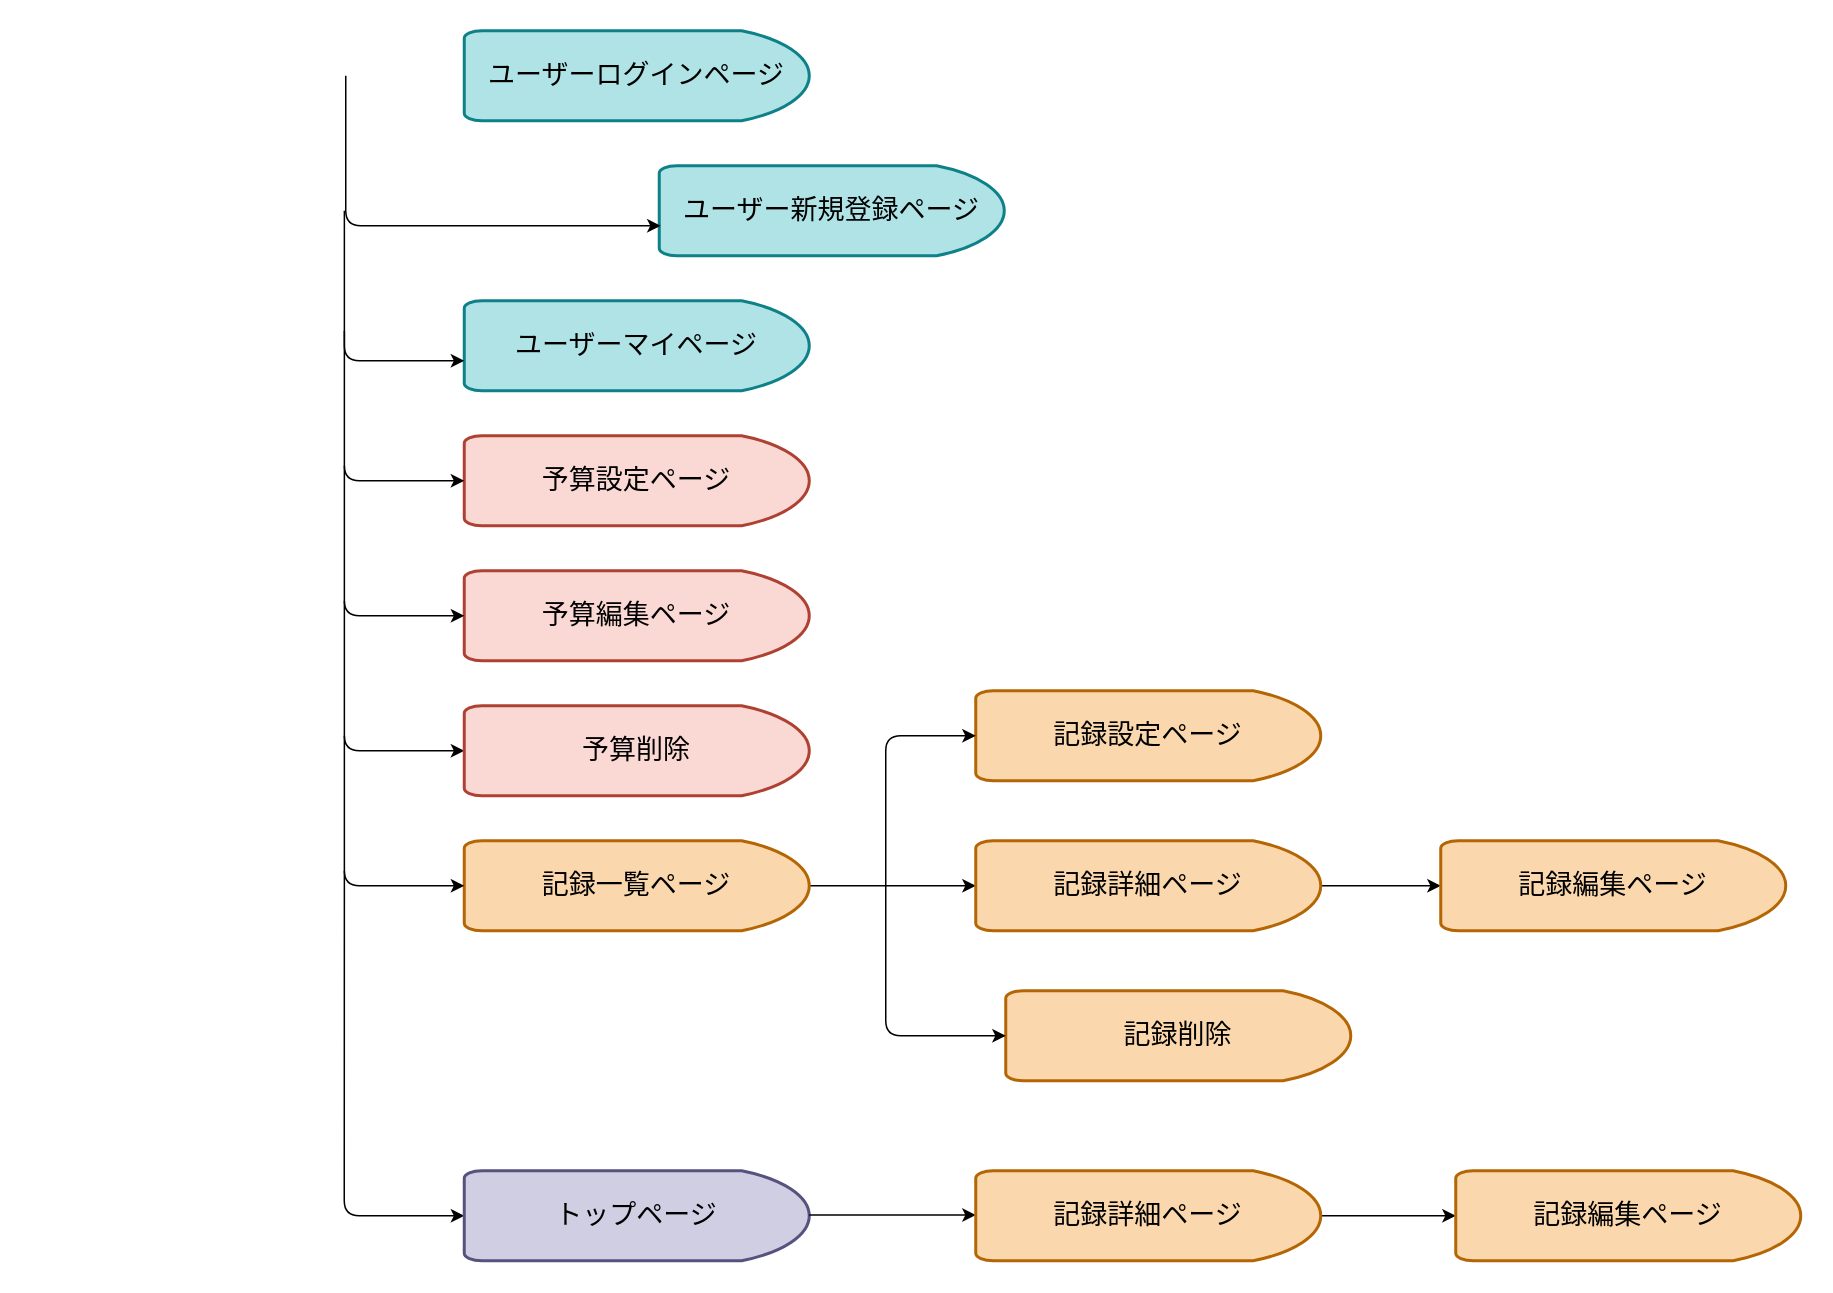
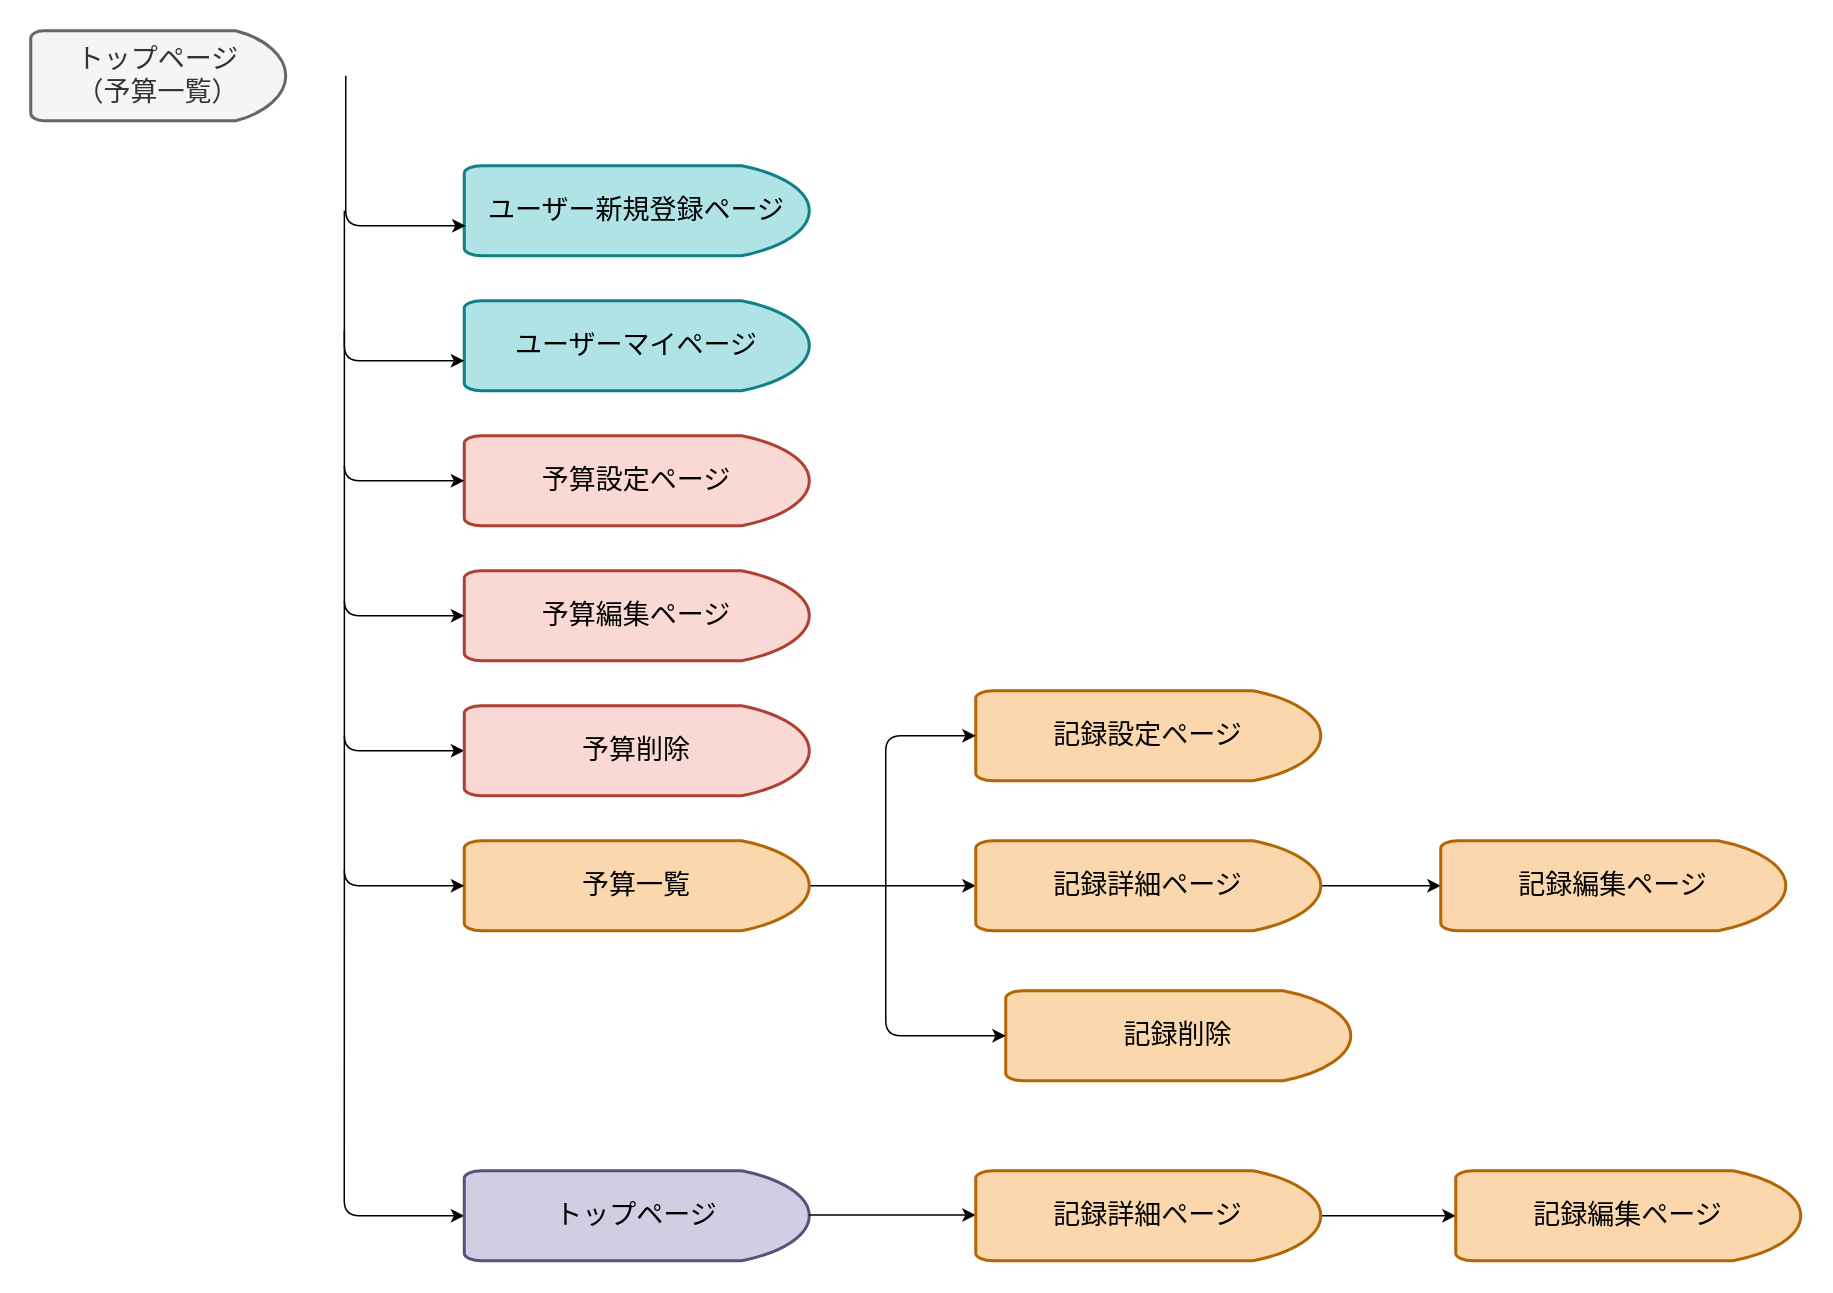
none -> (158, 76)
(637, 76) -> none
(832, 211) -> (637, 211)
(637, 886) -> (637, 886)
